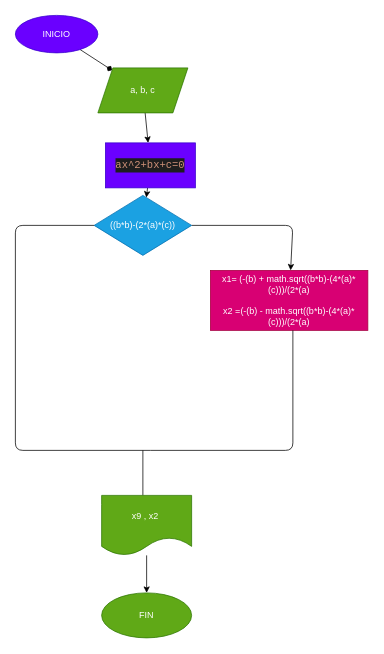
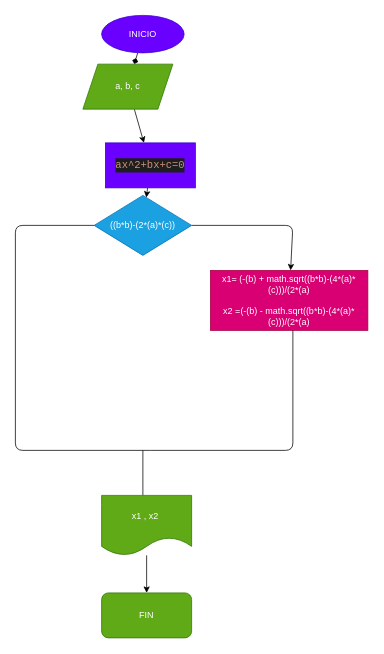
(57, 34) -> (143, 34)
(143, 90) -> (128, 87)
(147, 516) -> (147, 516)
(147, 615) -> (147, 615)
